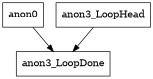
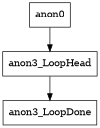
(41, 37) -> (50, 36)
